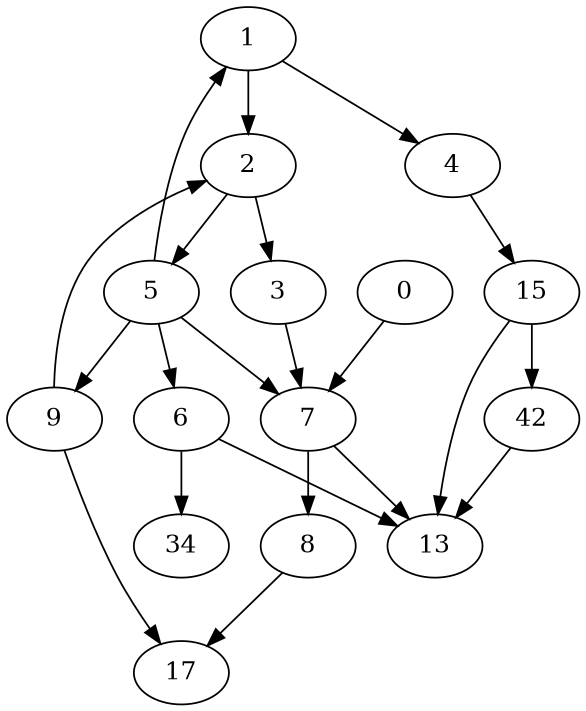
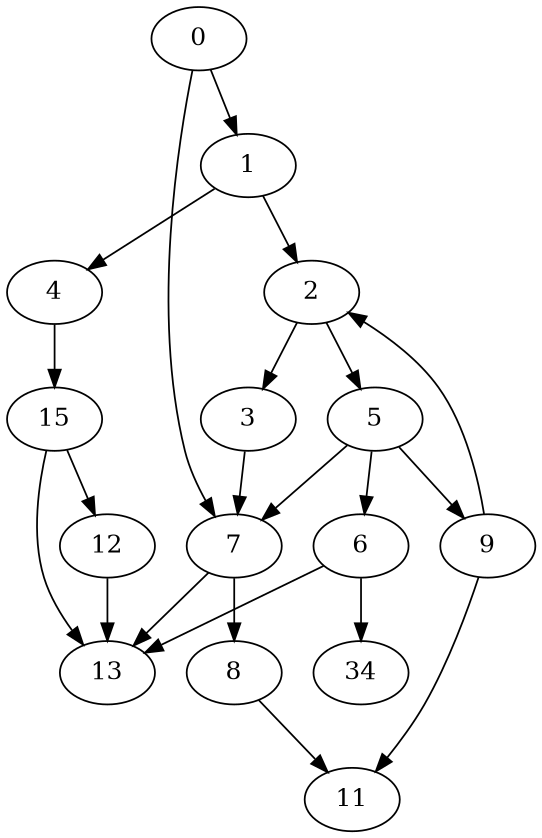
(173, 167) -> (220, 94)
(532, 419) -> (107, 546)
(181, 673) -> (352, 800)
